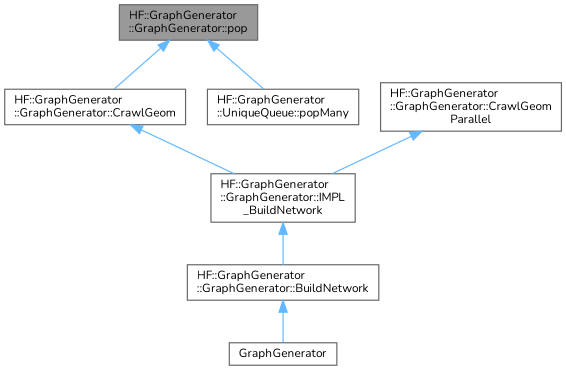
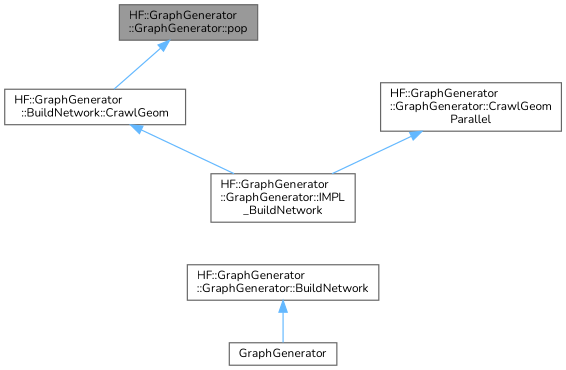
(95, 107) -> (95, 107)
(283, 107) -> none
(283, 250) -> none
